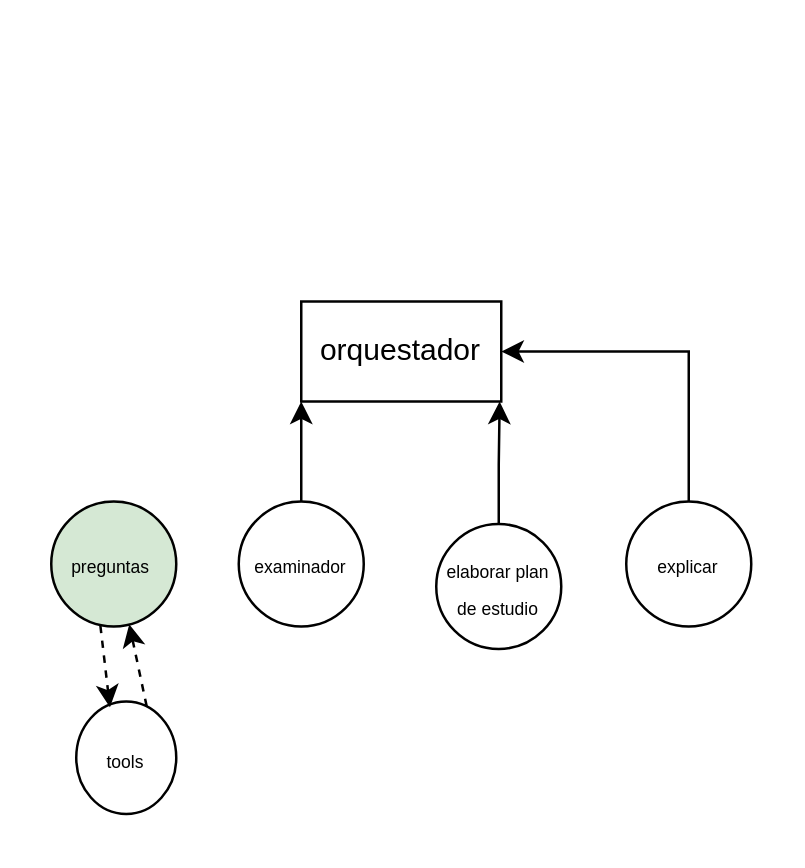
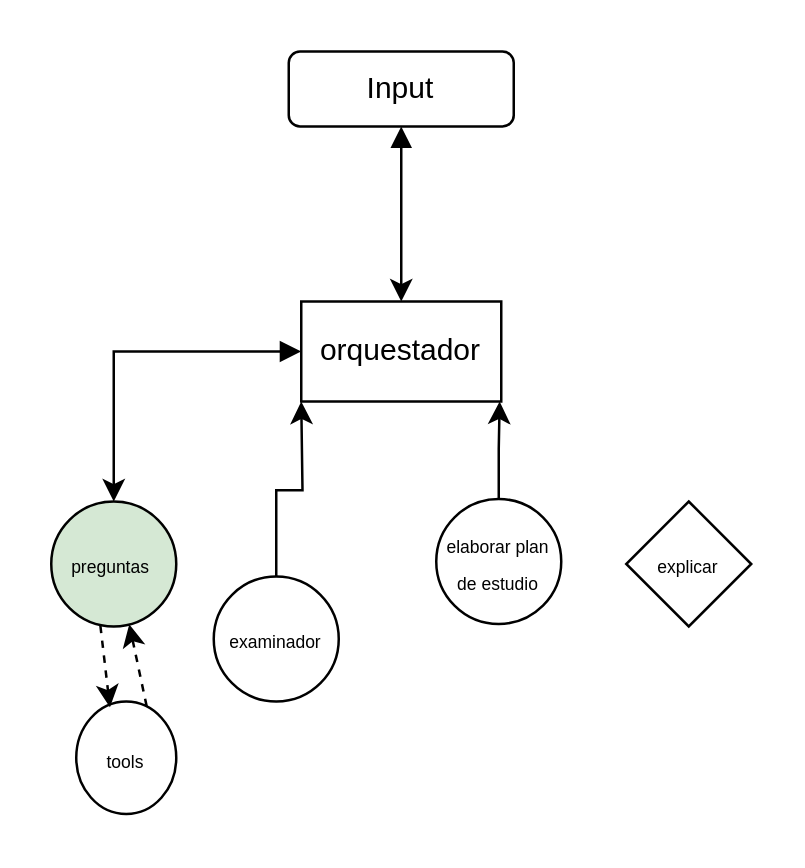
none -> (401, 89)
none -> (401, 216)
none -> (131, 351)
(679, 351) -> none
(301, 564) -> (276, 639)
(689, 564) -> (689, 564)
(499, 586) -> (499, 561)
